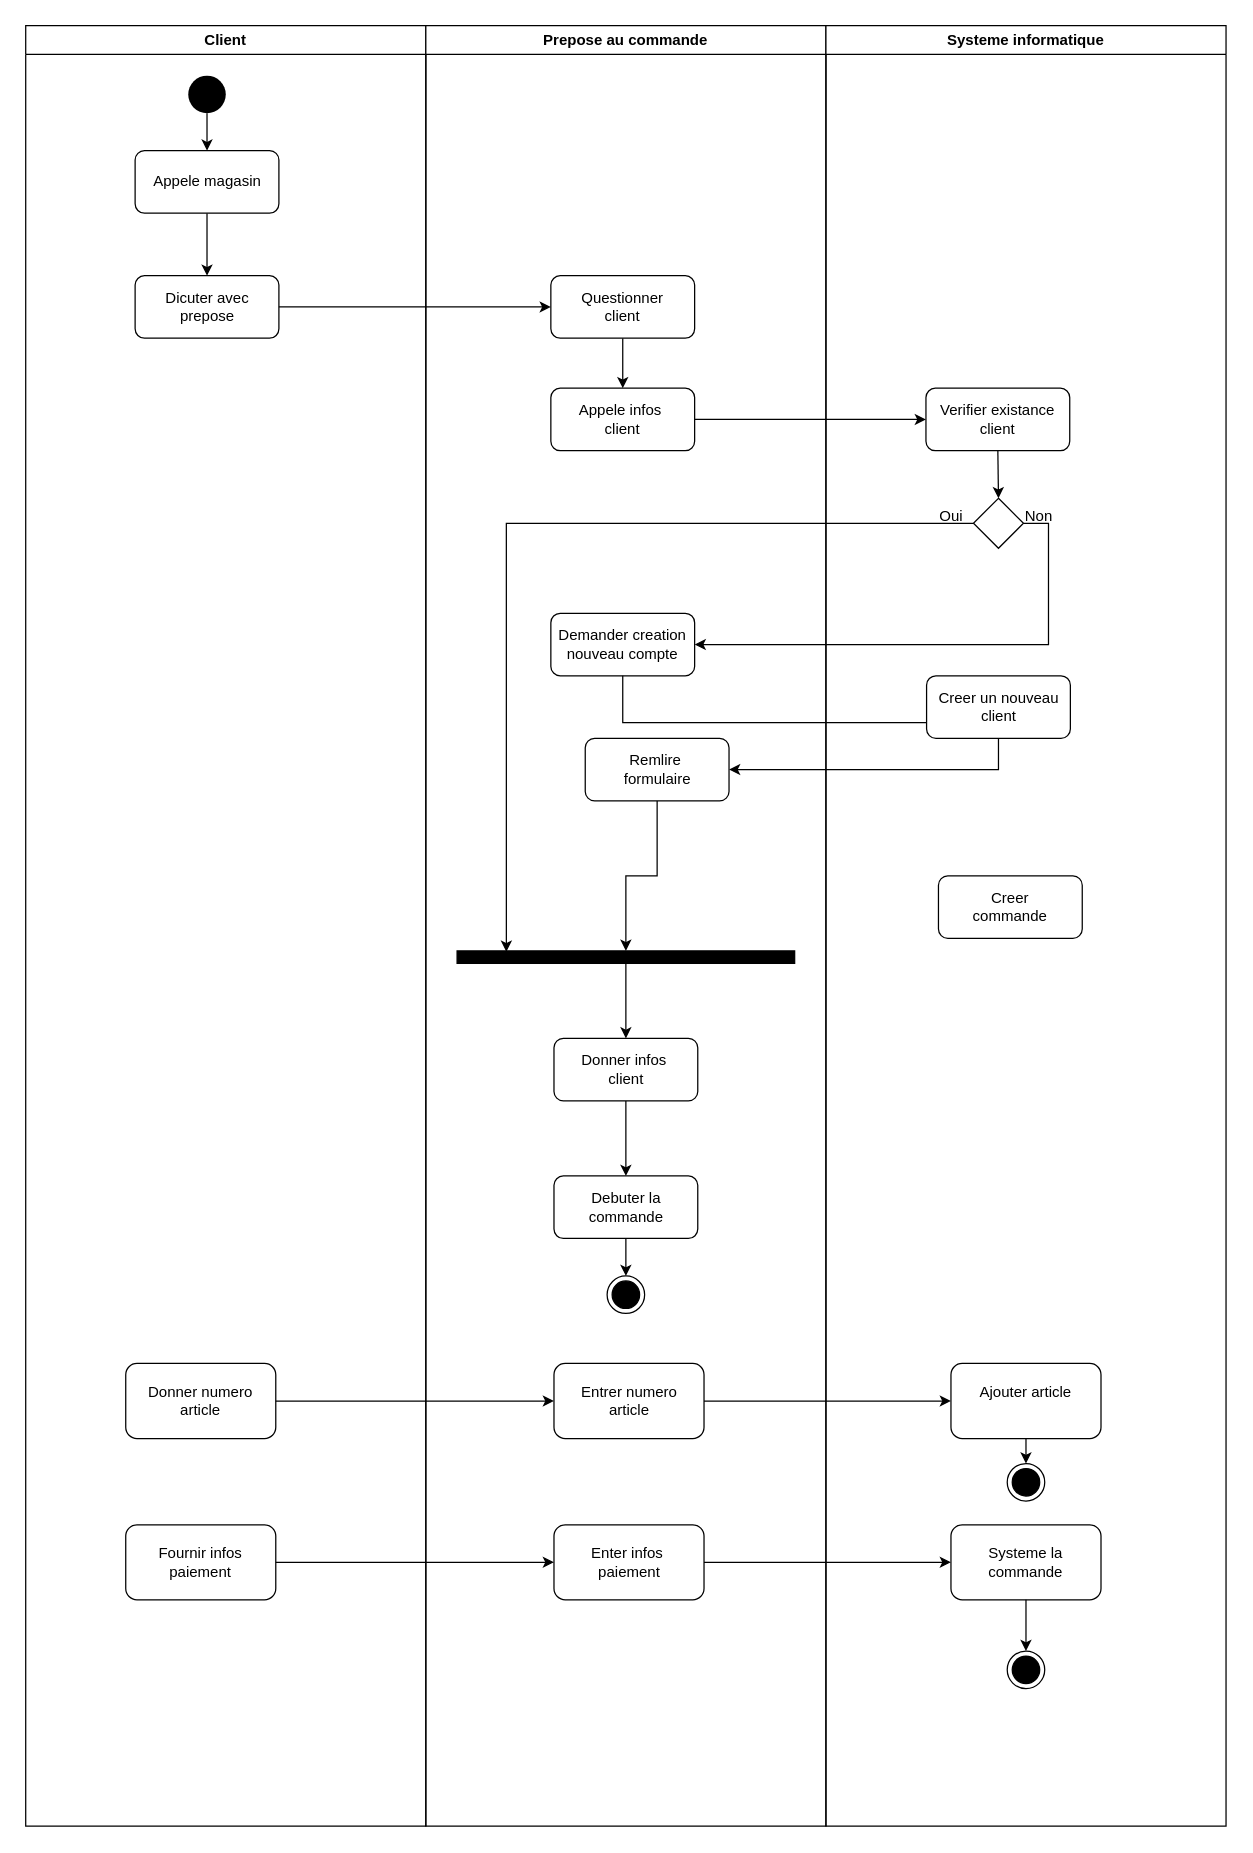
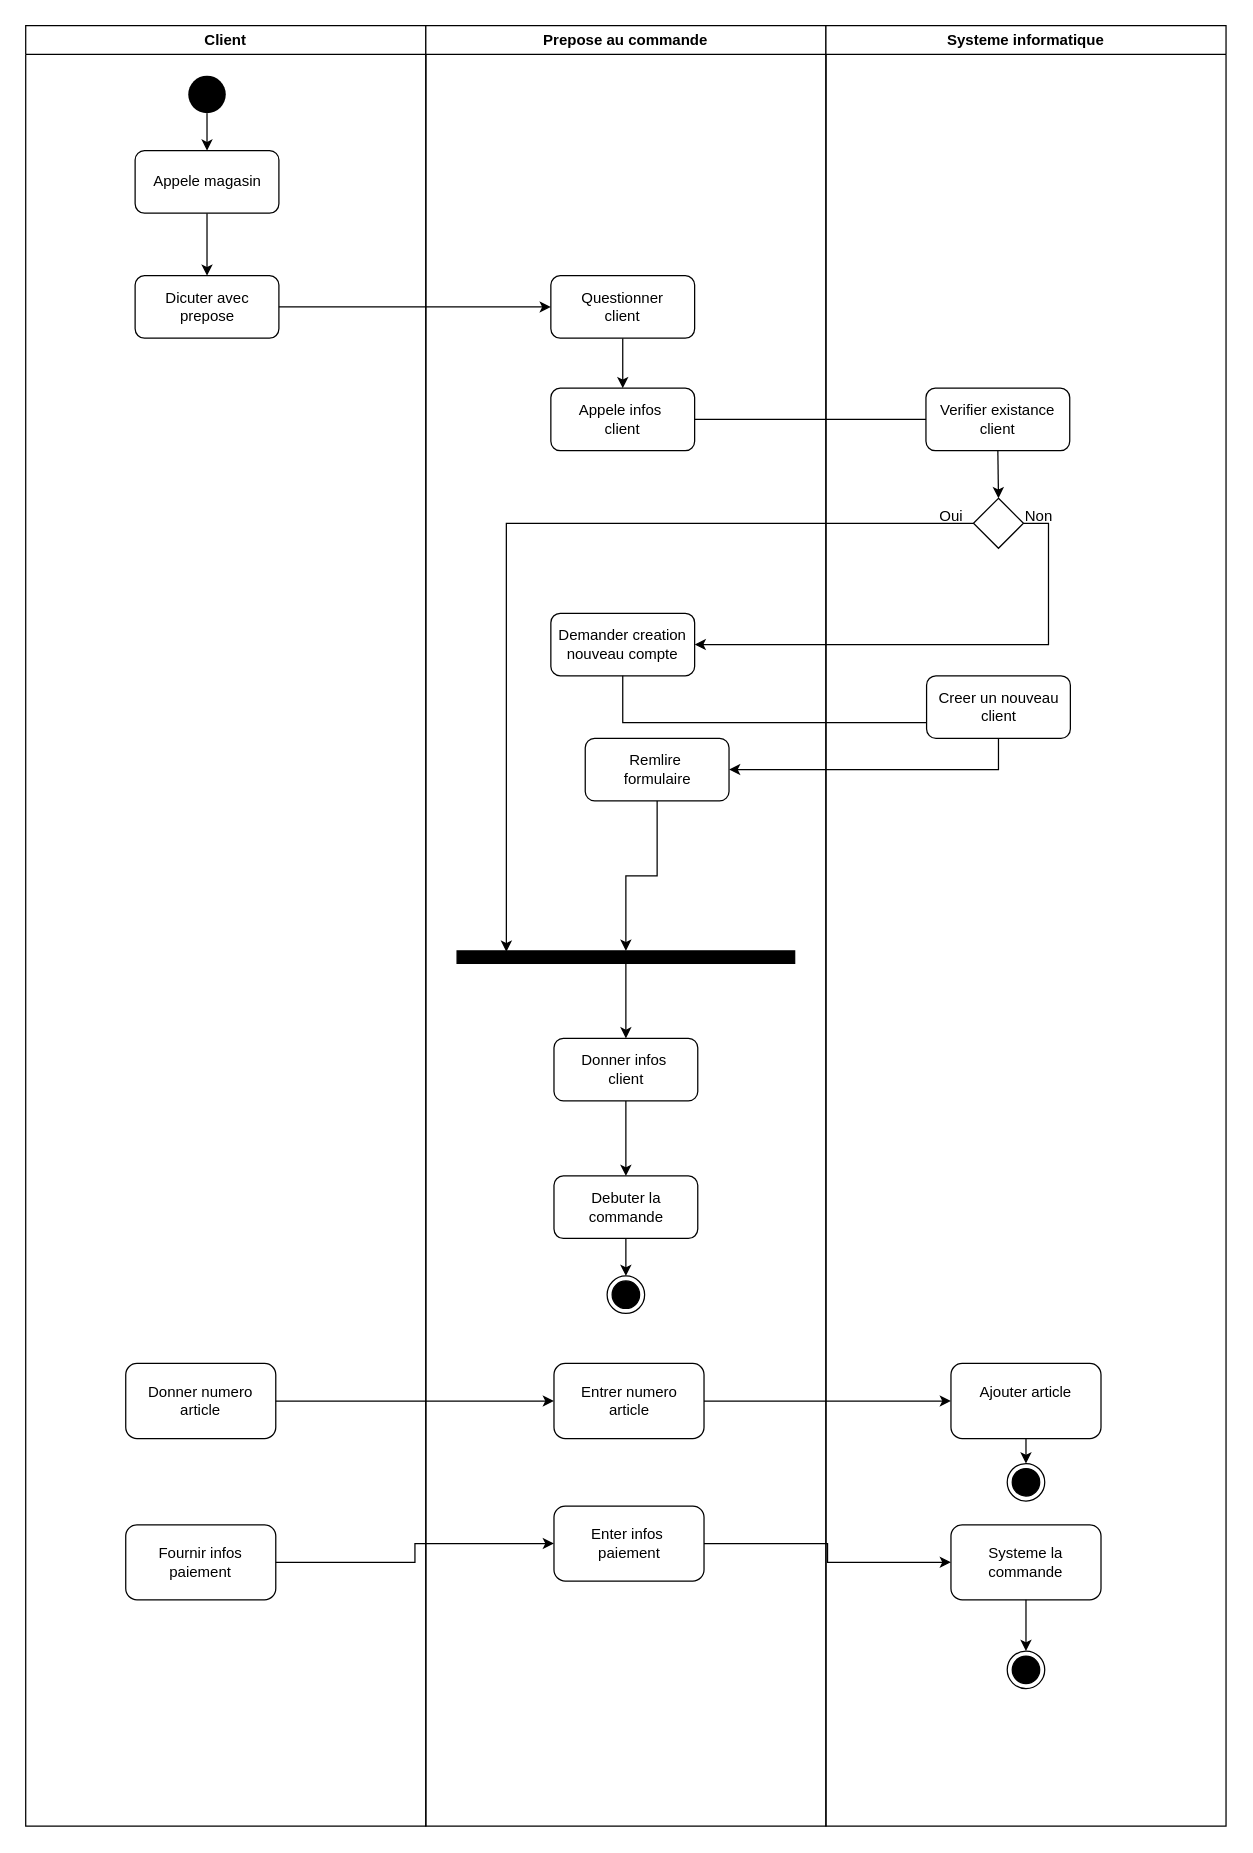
(916, 419) -> (919, 419)
(1010, 907) -> none
(629, 1562) -> (629, 1543)
